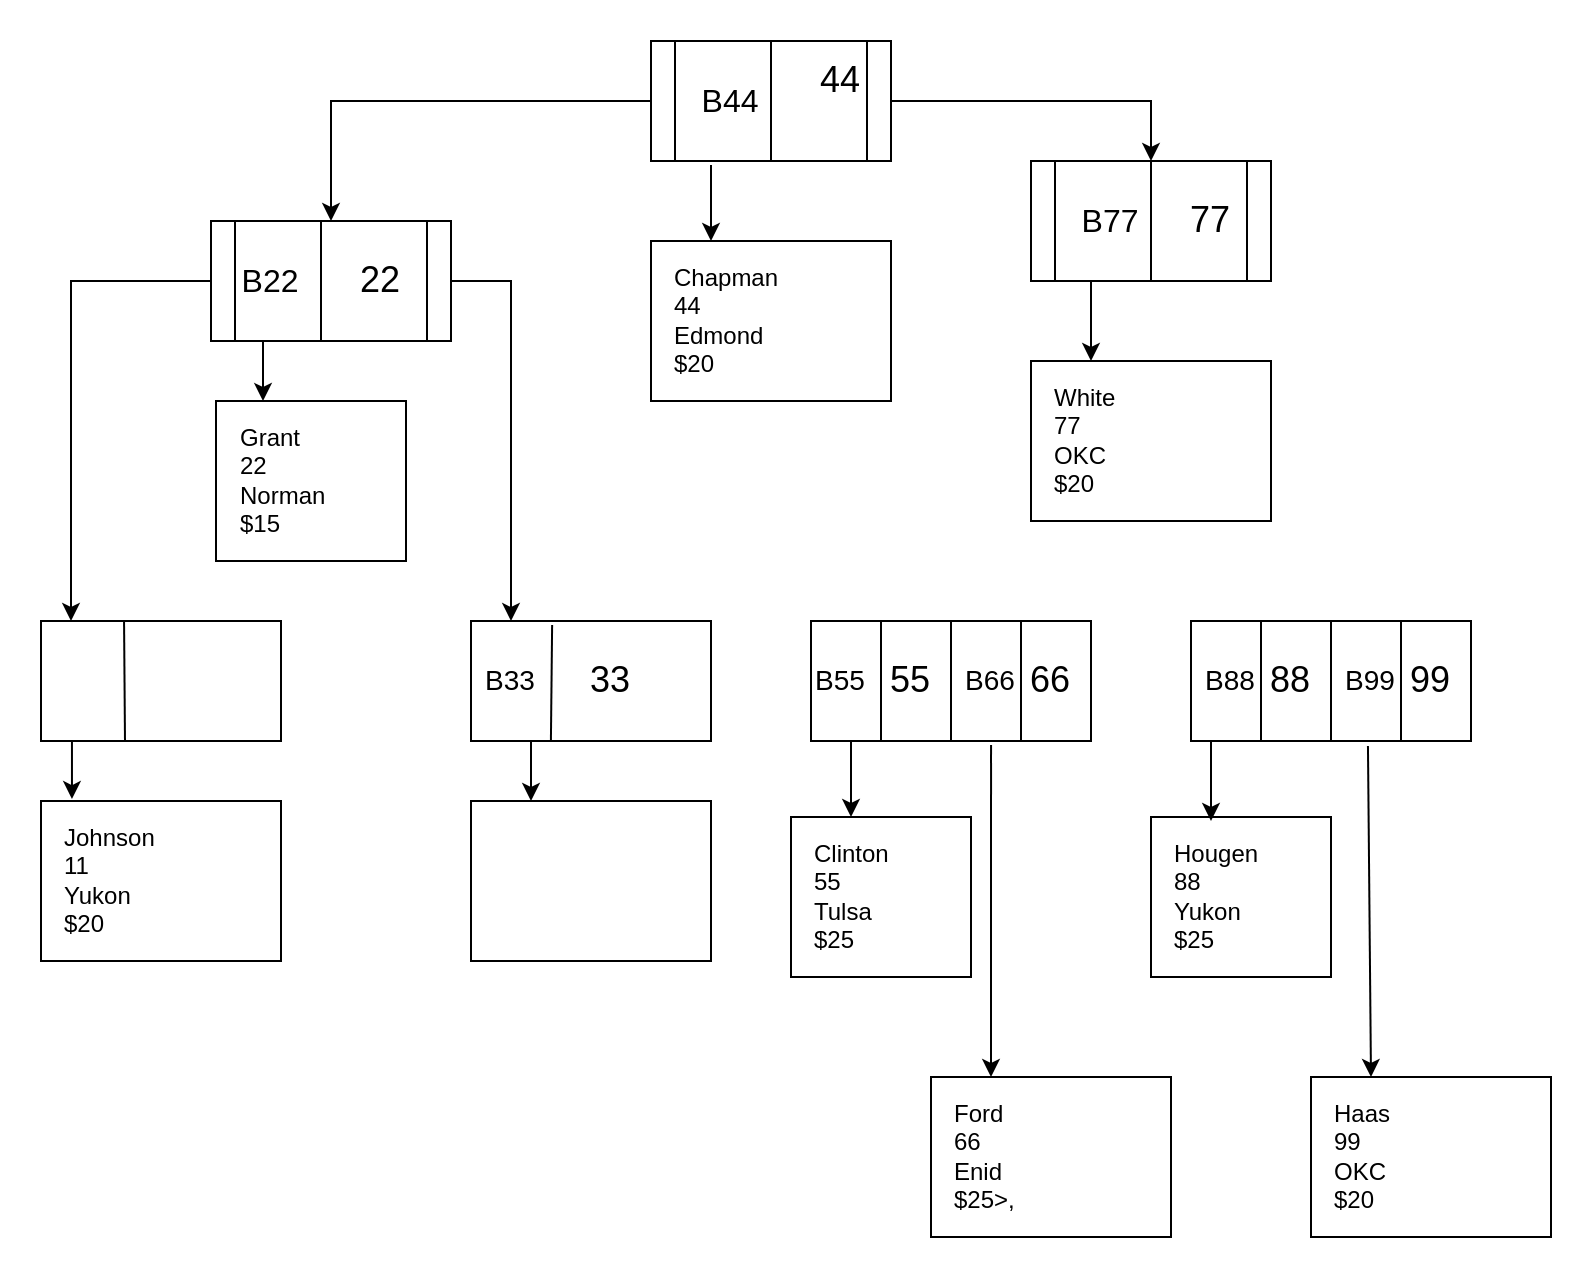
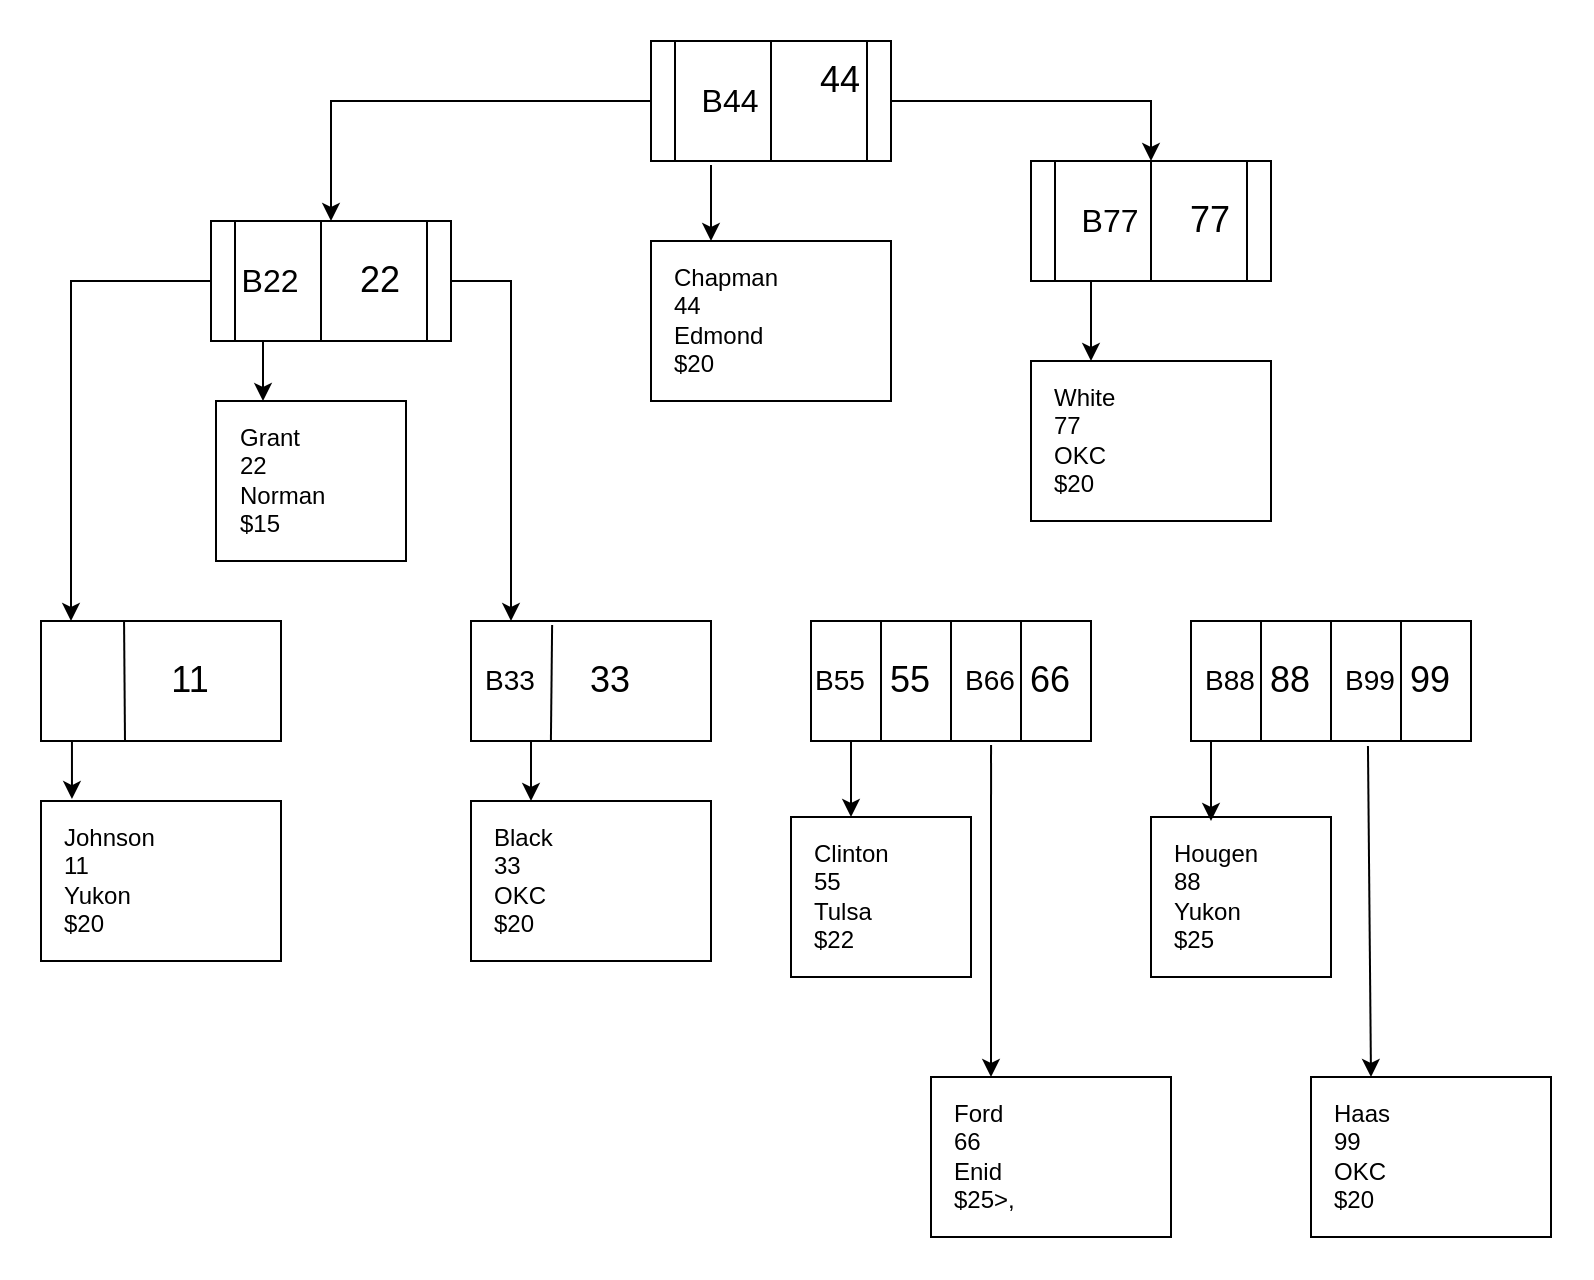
none -> (191, 681)
none -> (591, 881)
(856, 897) -> (856, 897)
